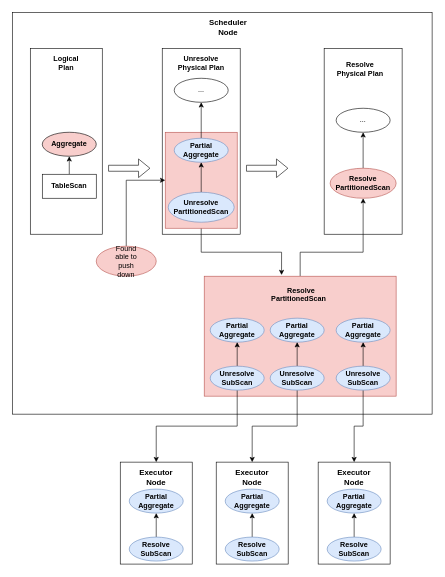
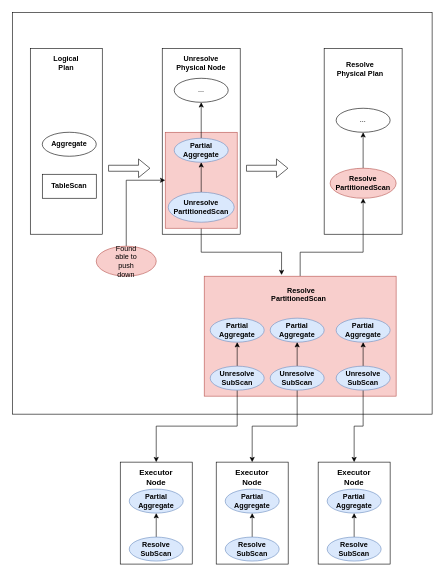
(228, 27) -> none
(201, 63) -> (201, 63)
(69, 144) -> (69, 144)
(69, 161) -> none
